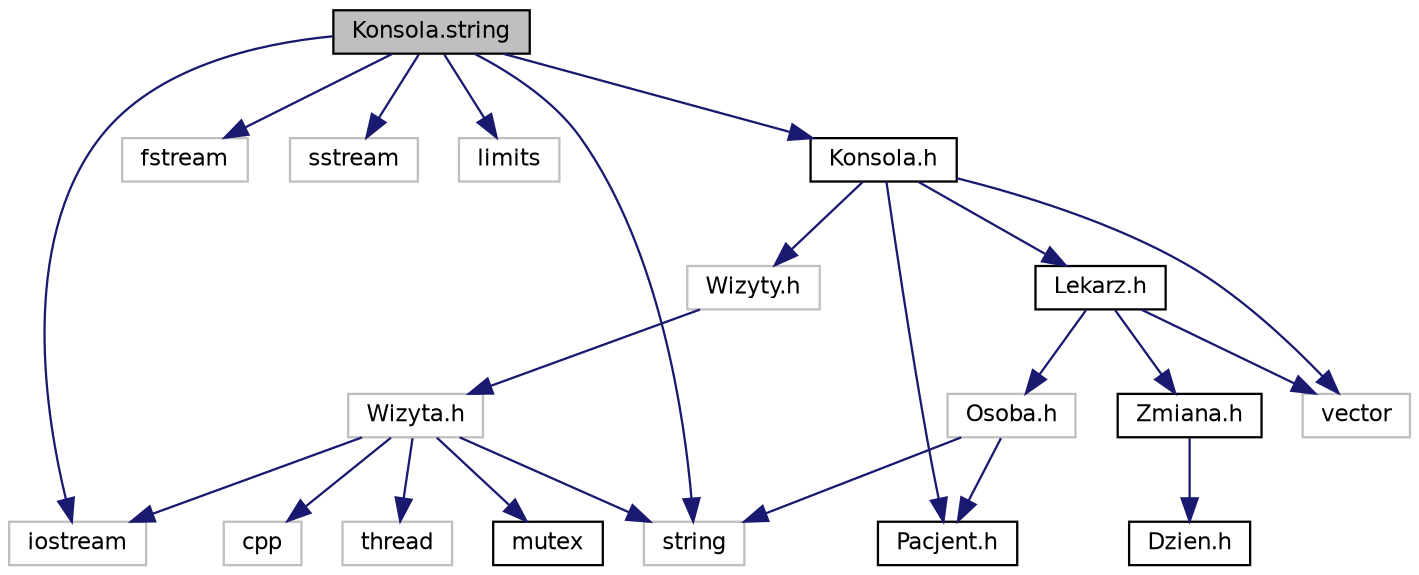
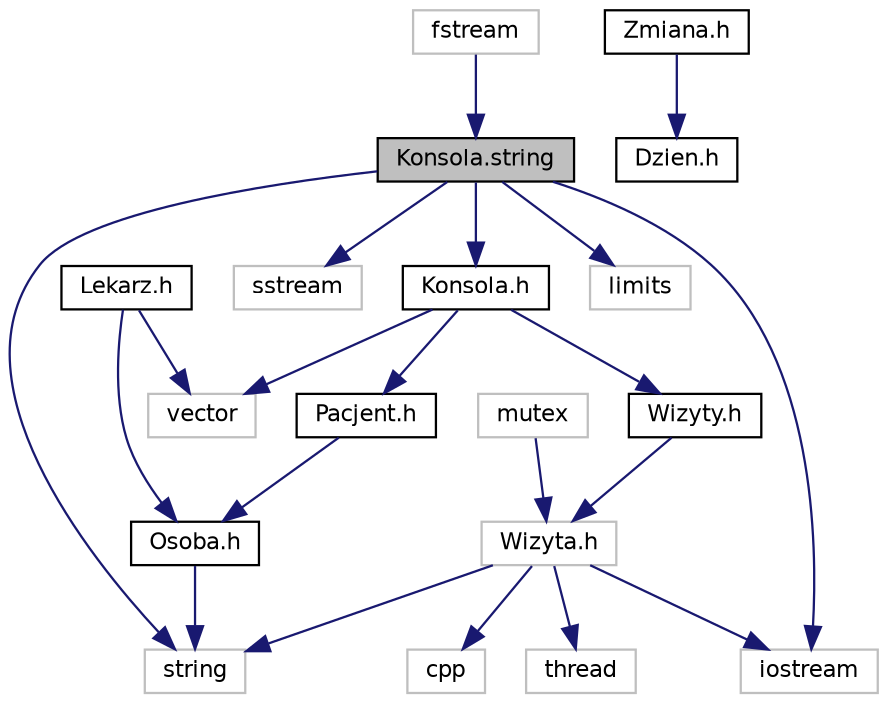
(319, 91) -> (476, 84)
(982, 218) -> none
(754, 288) -> (695, 416)
(1138, 342) -> none
(1012, 416) -> (195, 543)
(985, 469) -> (290, 472)
(473, 472) -> (540, 468)
(548, 543) -> (533, 416)
